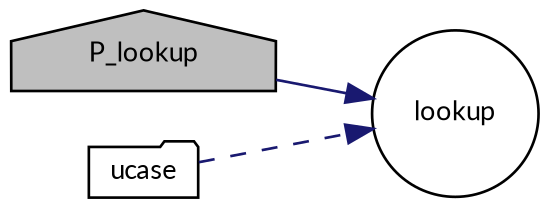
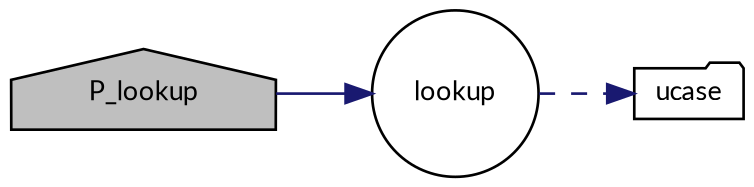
(273, 148) -> (573, 94)
